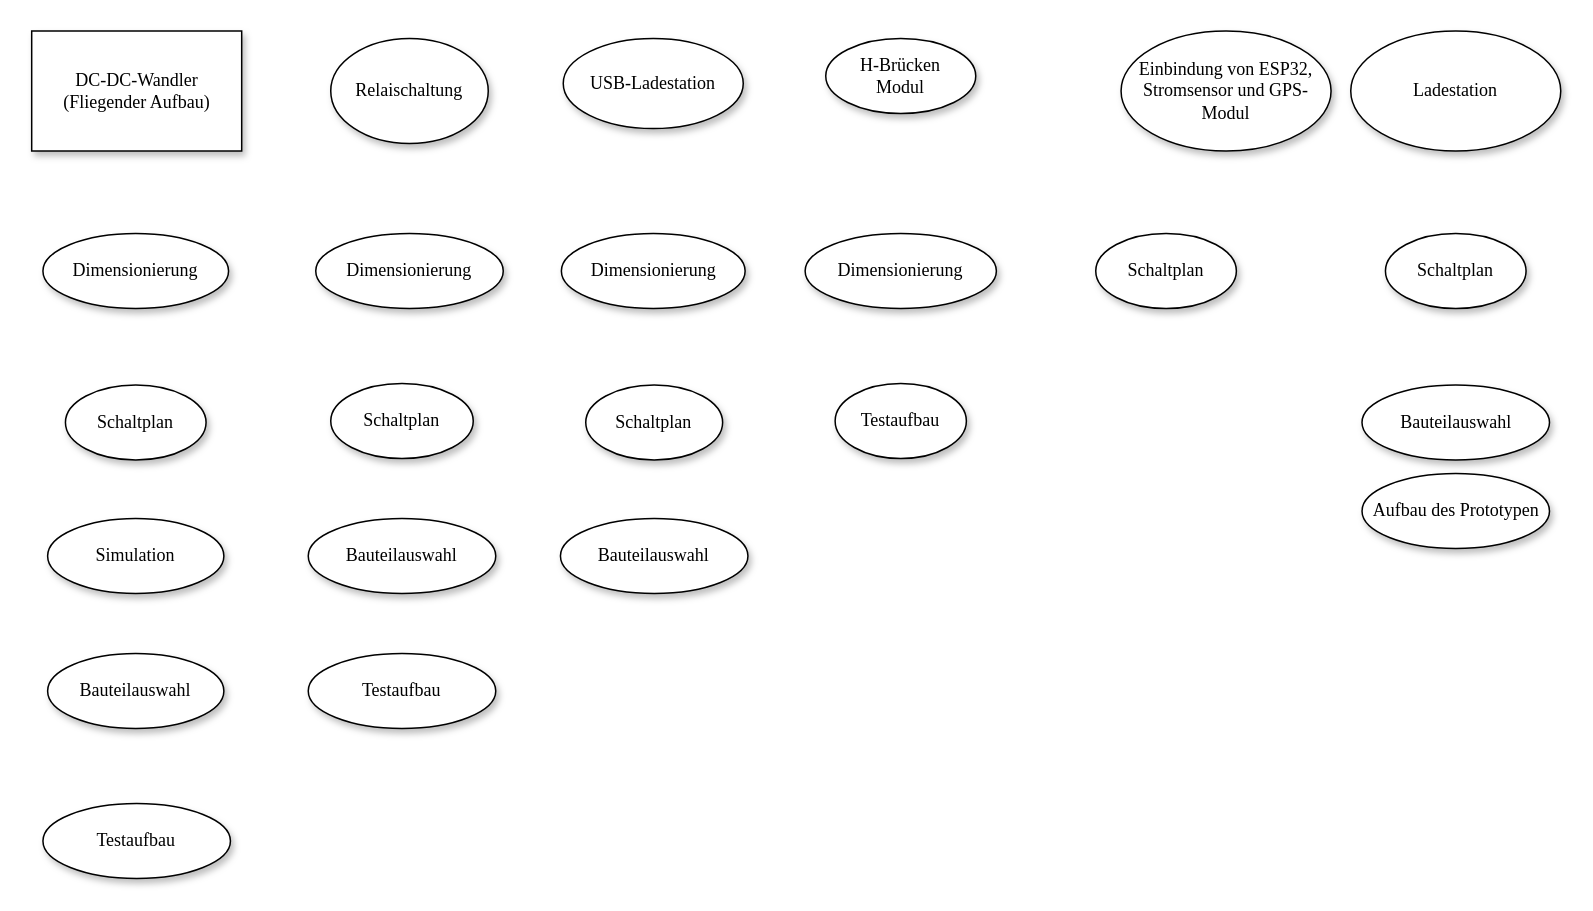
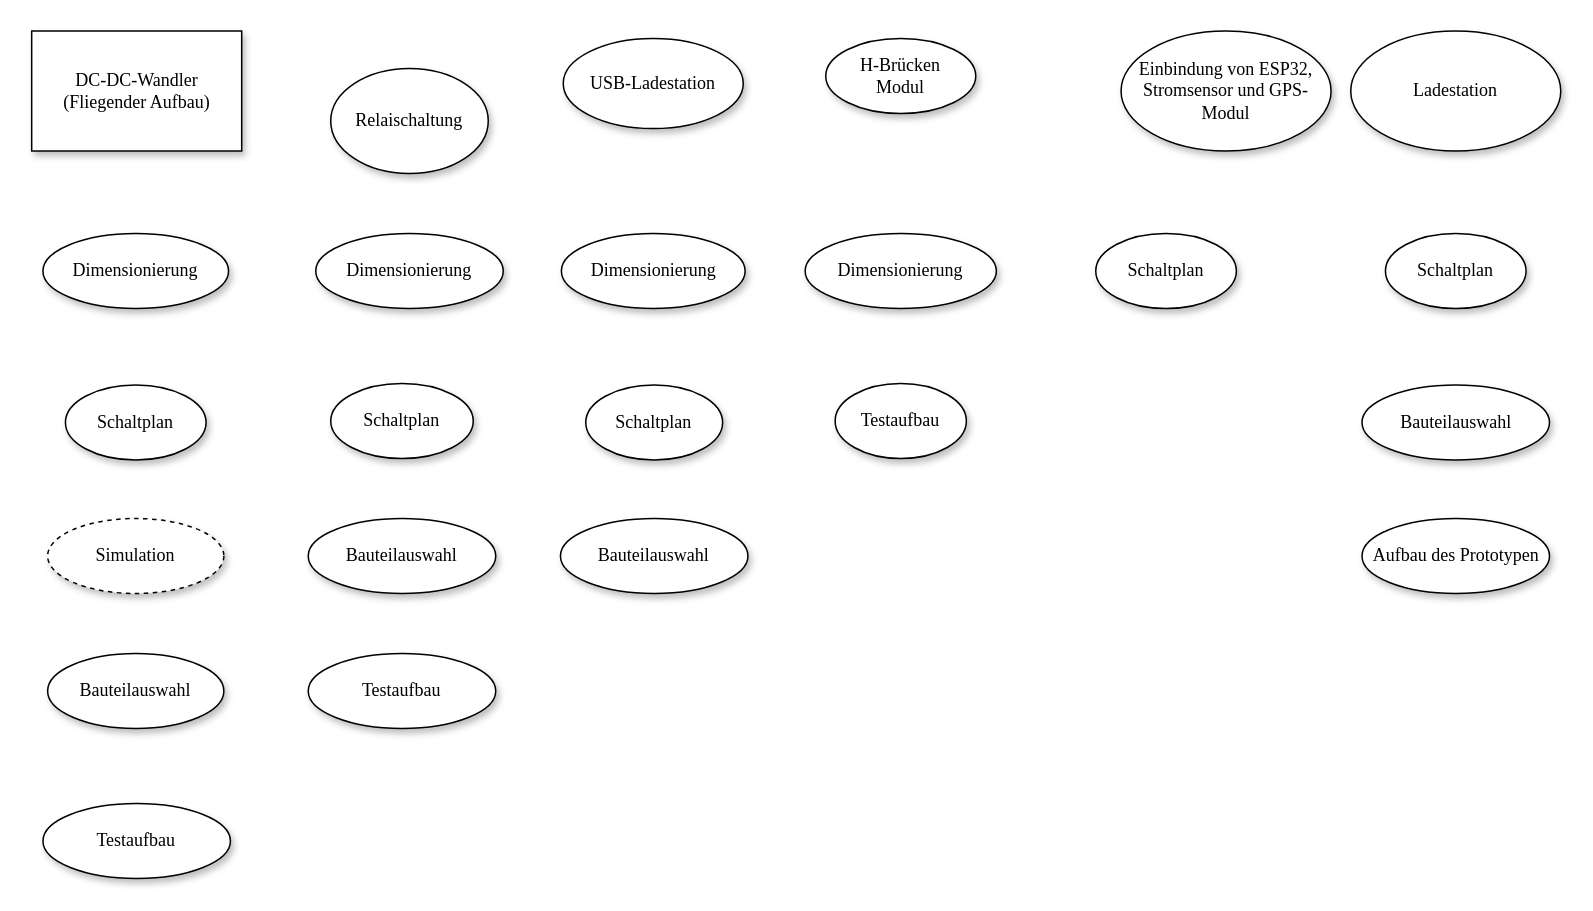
(410, 91) -> (410, 121)
(1456, 511) -> (1456, 556)
(136, 556) -> (136, 556)
